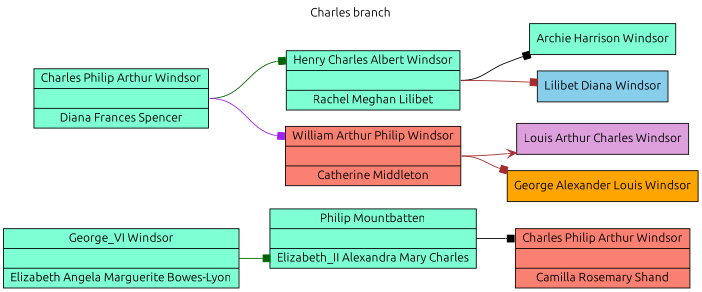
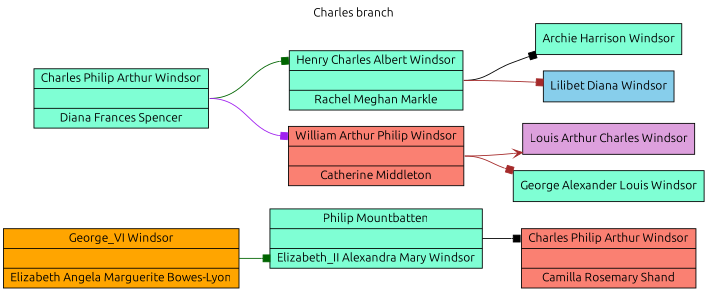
(373, 100) -> (376, 100)
(603, 186) -> (609, 186)
(121, 258) -> (121, 258)
(373, 258) -> (376, 258)
